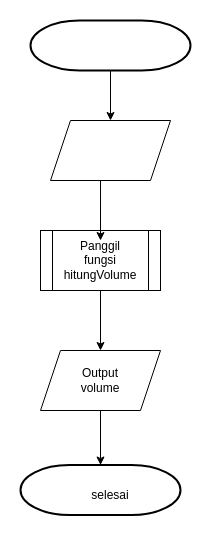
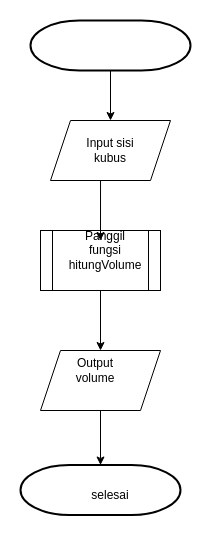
none -> (111, 151)
(101, 261) -> (106, 251)
(101, 381) -> (96, 371)
